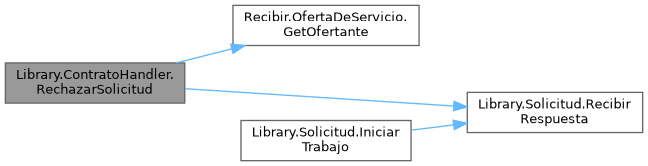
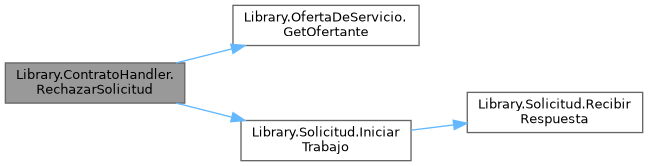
(326, 25) -> (326, 25)
(319, 97) -> (204, 110)
